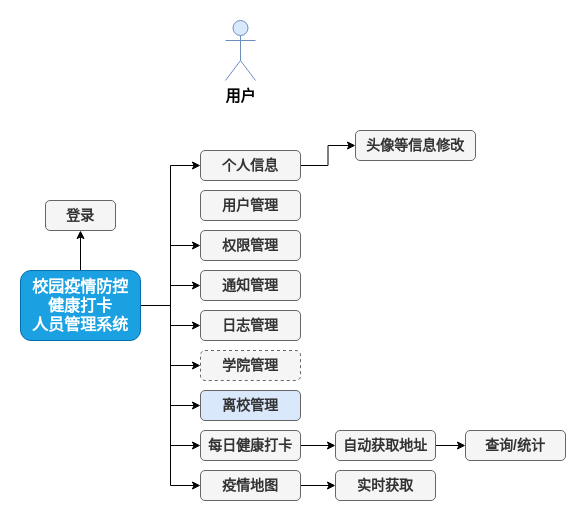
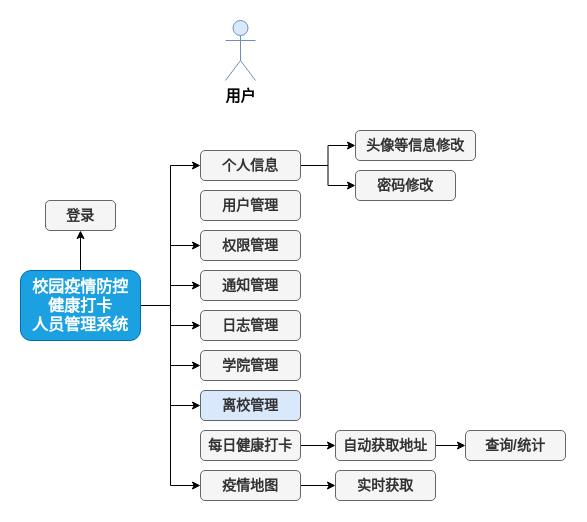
none -> (329, 186)
none -> (406, 186)
(251, 366) -> (251, 366)
(183, 446) -> none
